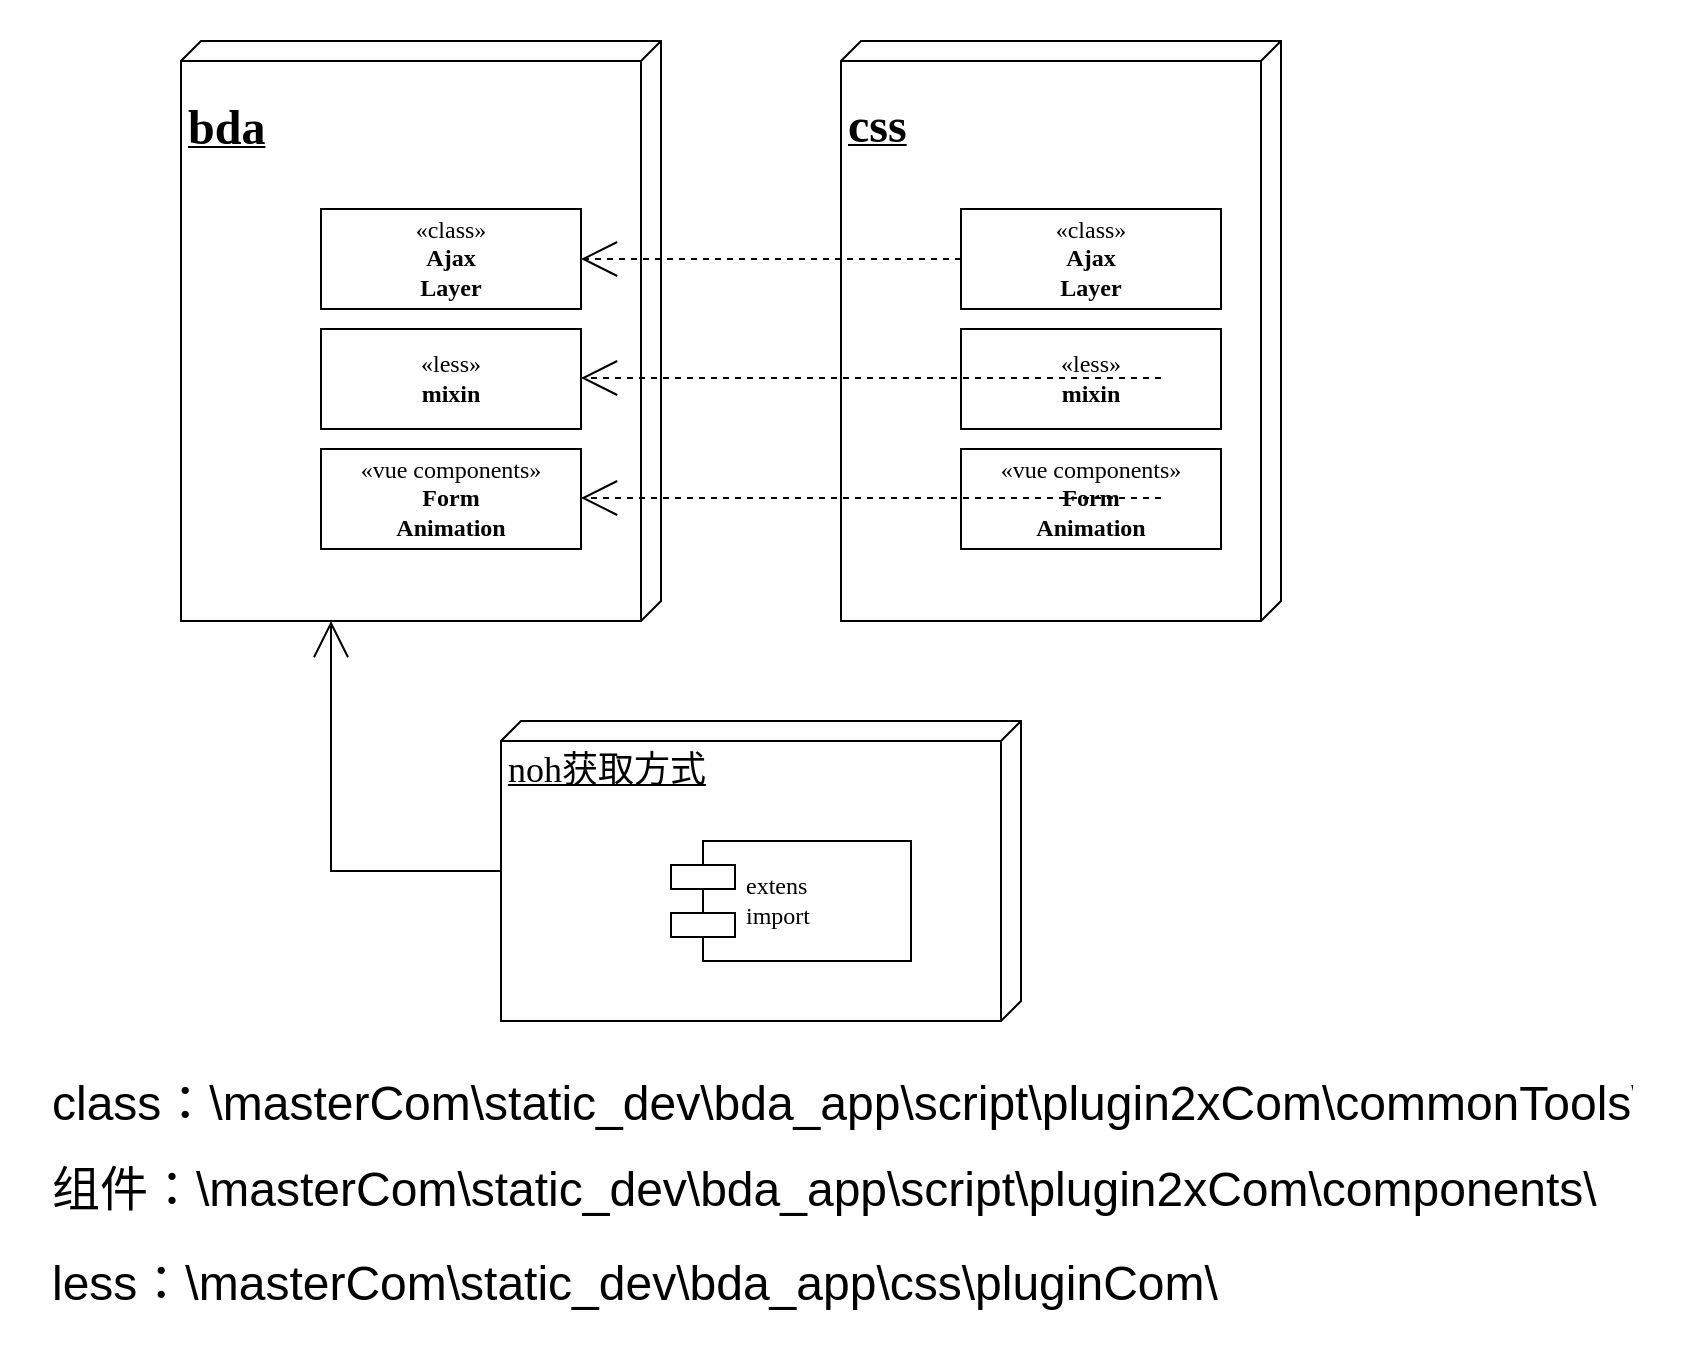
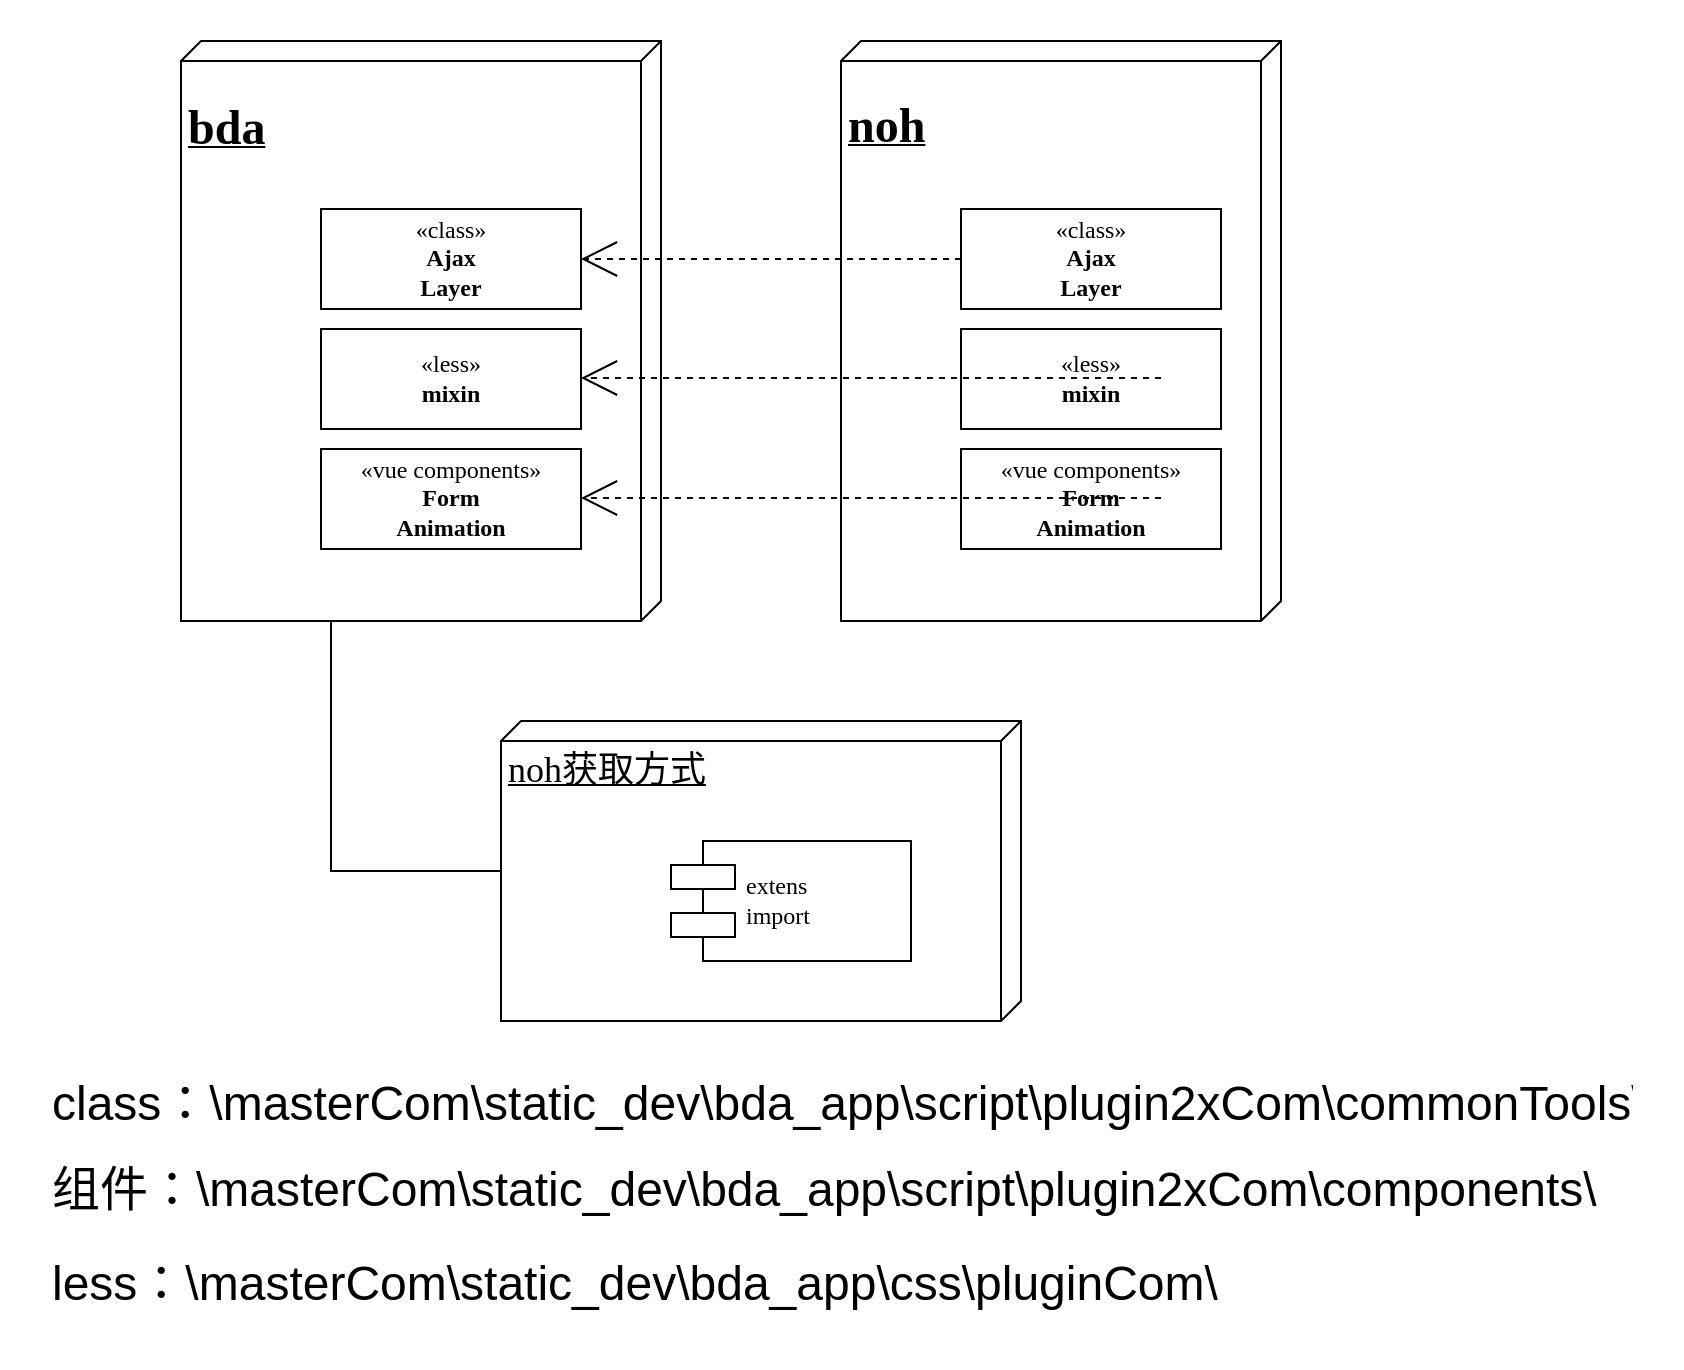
(869, 85) -> (869, 85)
(331, 629) -> (331, 627)
